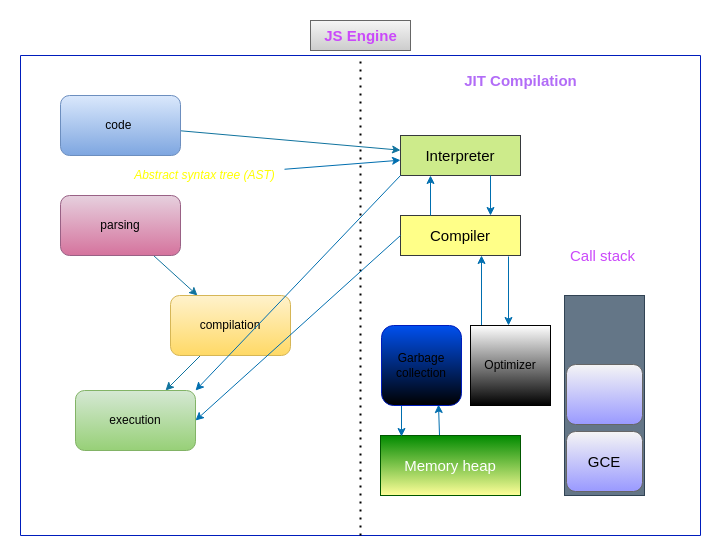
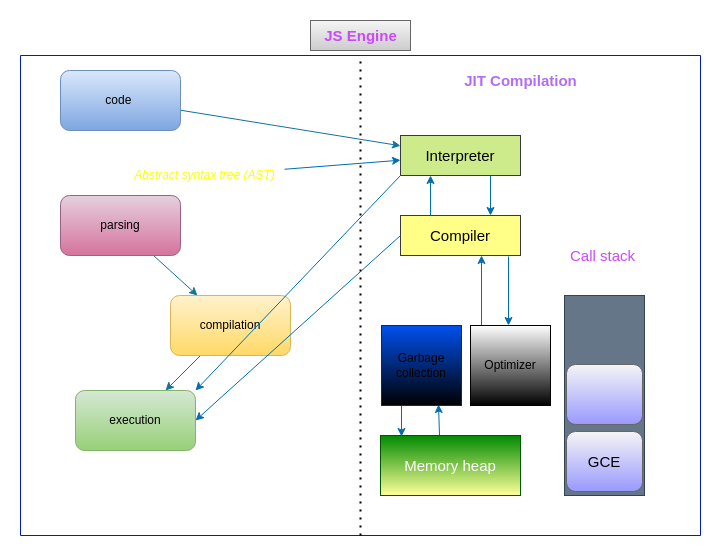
(121, 126) -> (121, 101)
(422, 366) -> (422, 366)
